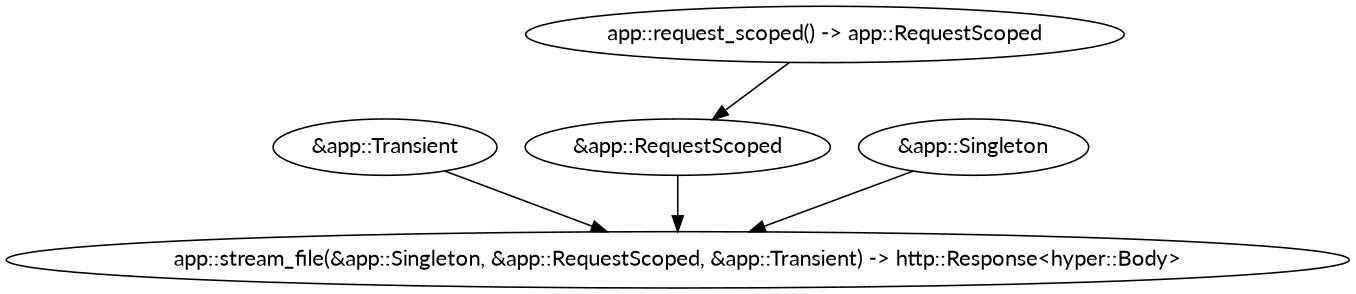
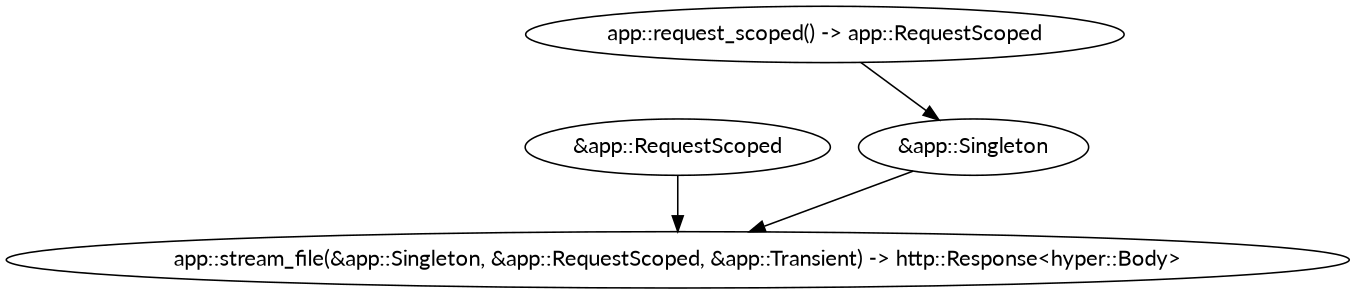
(757, 86) -> (894, 87)
(385, 147) -> none
